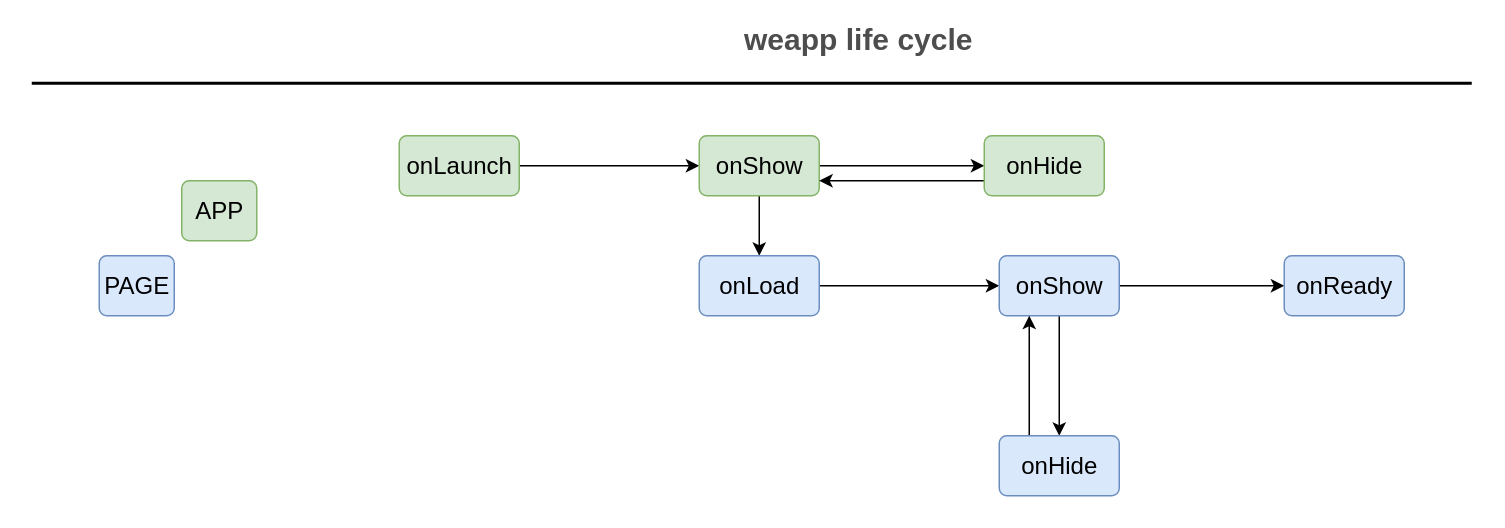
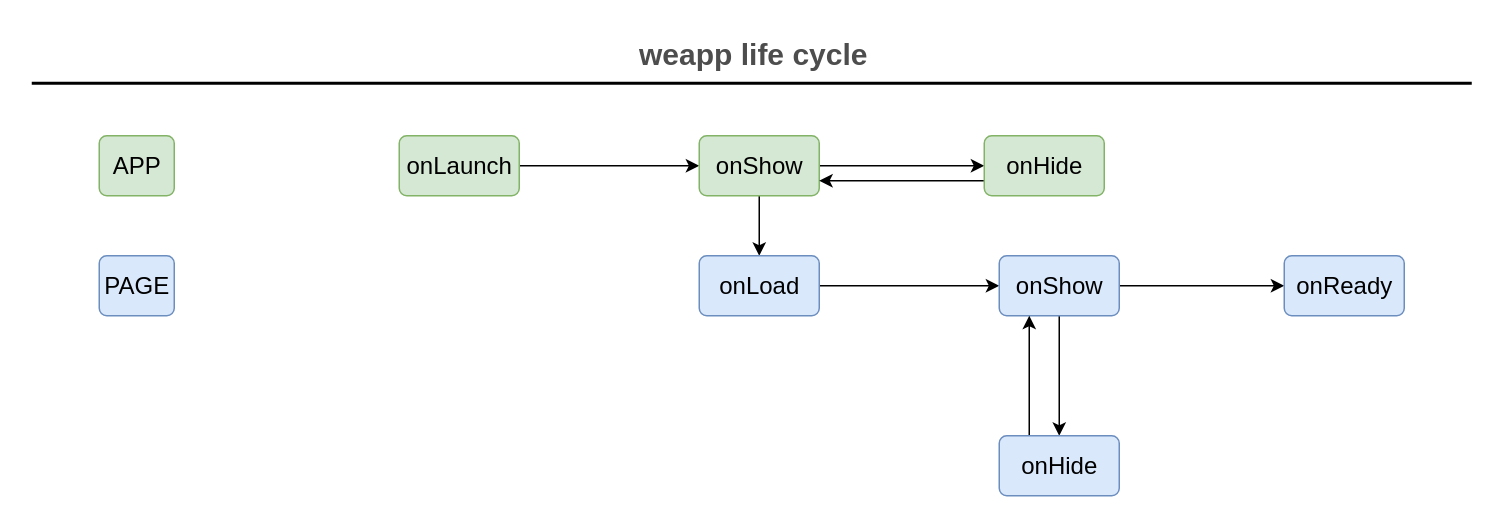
(858, 38) -> (753, 53)
(219, 211) -> (137, 166)
